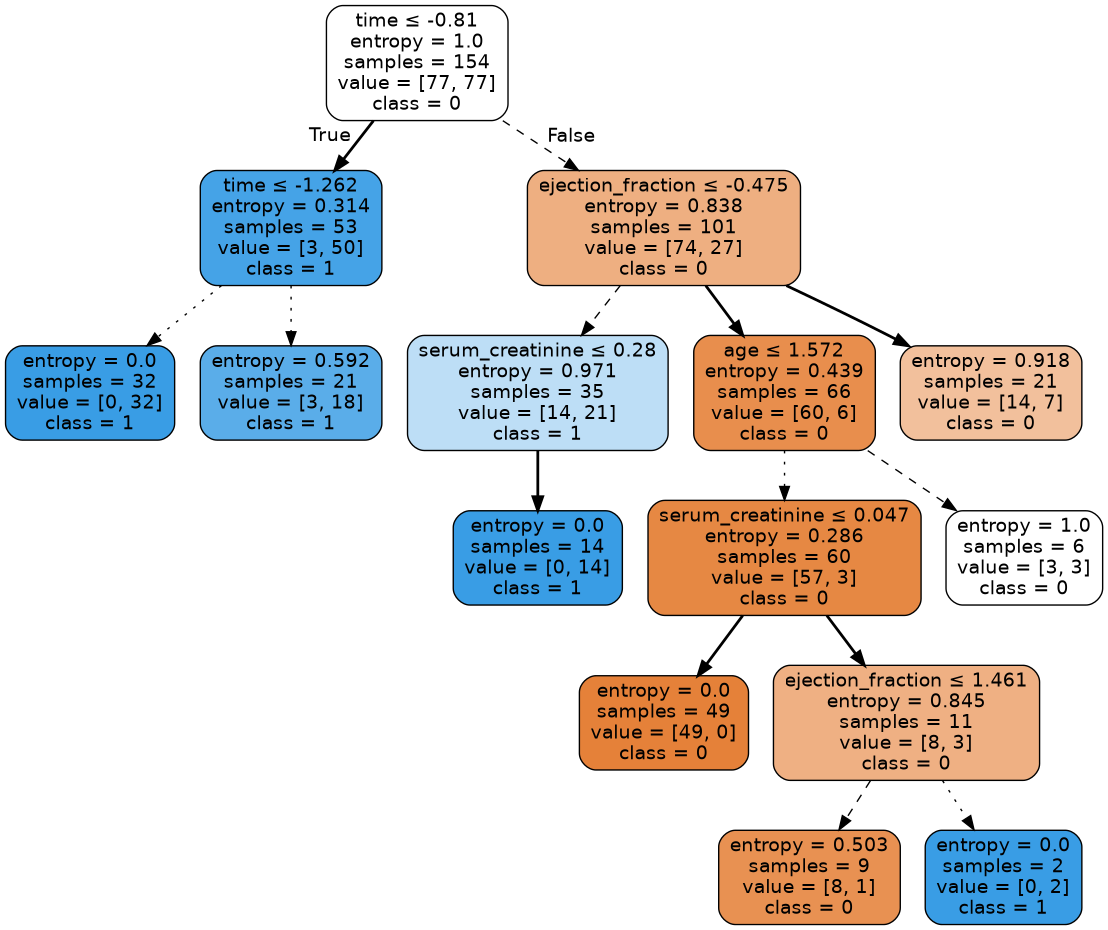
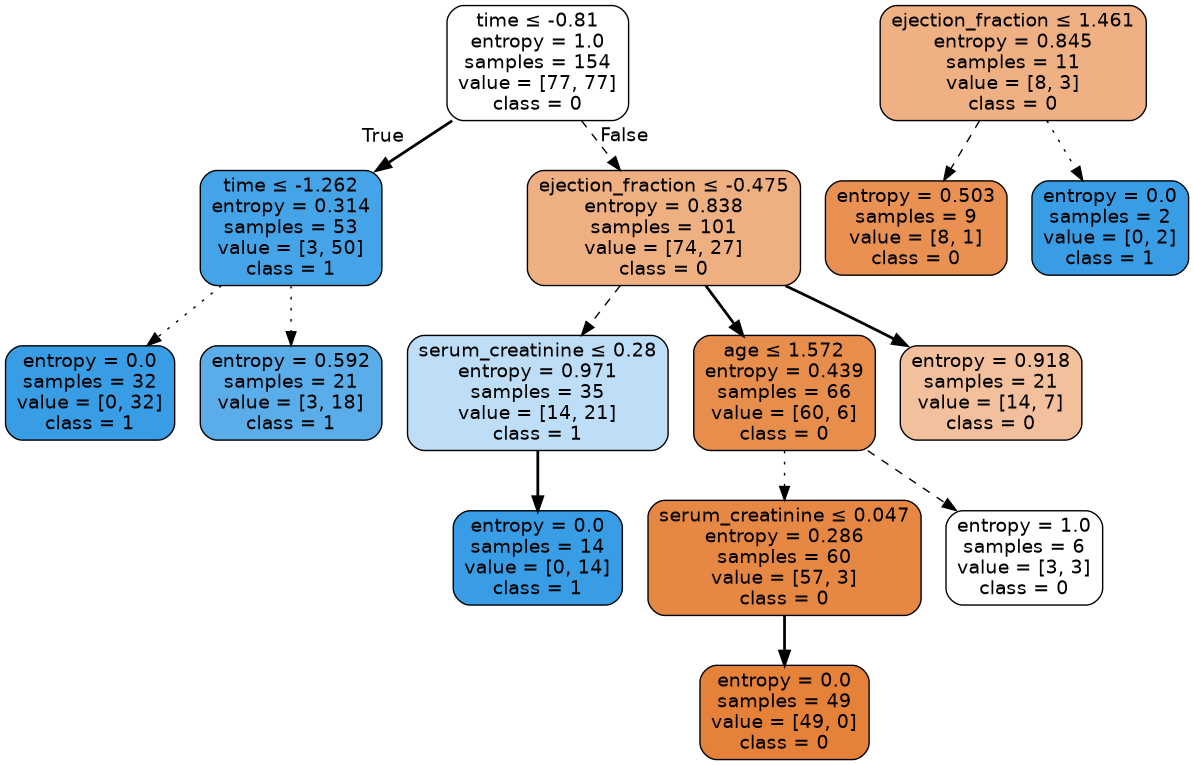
(841, 635) -> none
